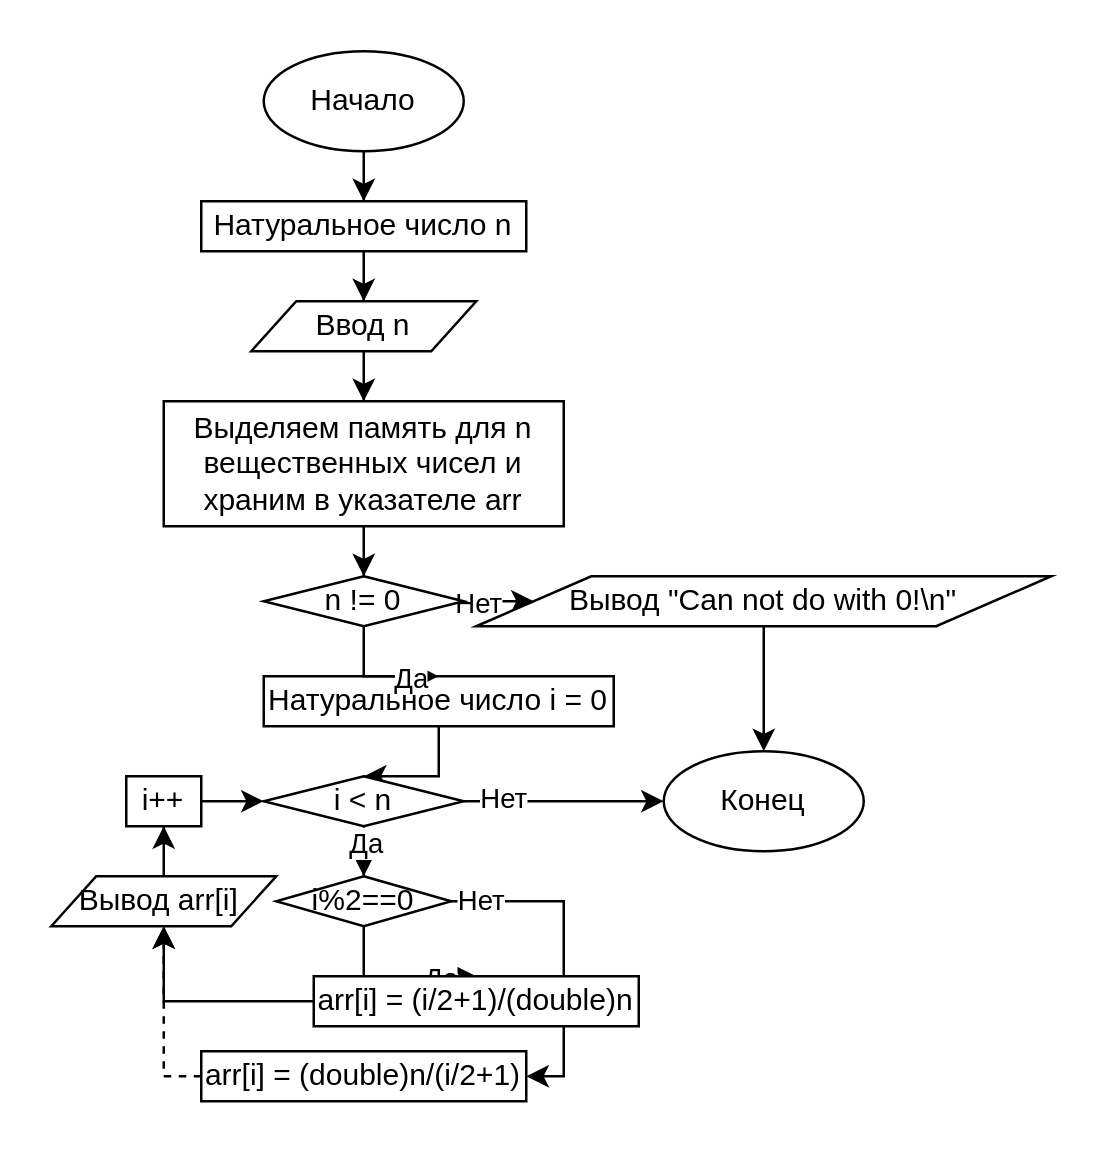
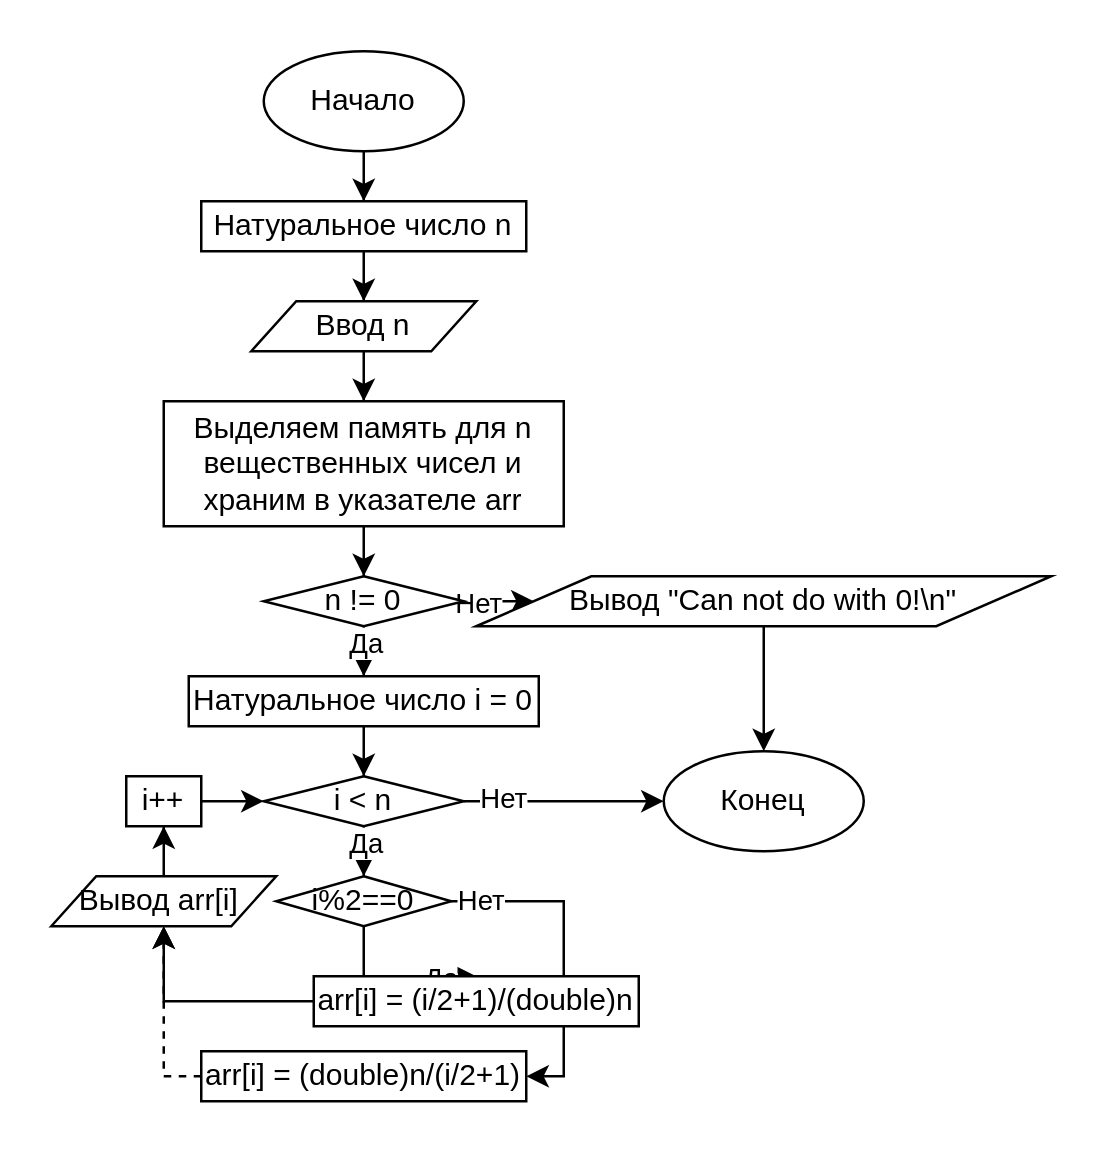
(439, 701) -> (364, 701)
